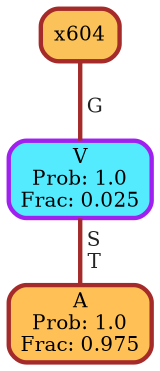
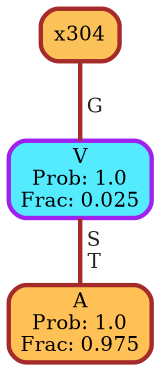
(80, 35) -> (80, 35)
